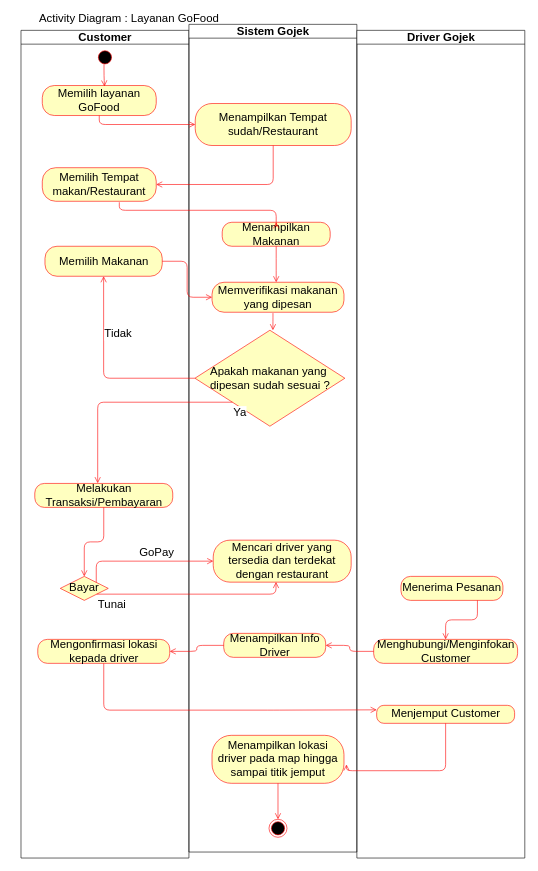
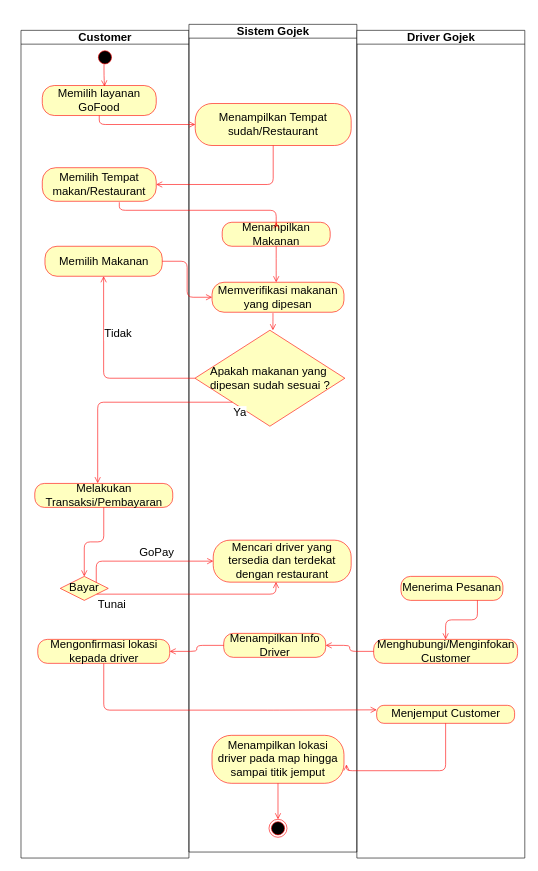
(129, 18) -> none
